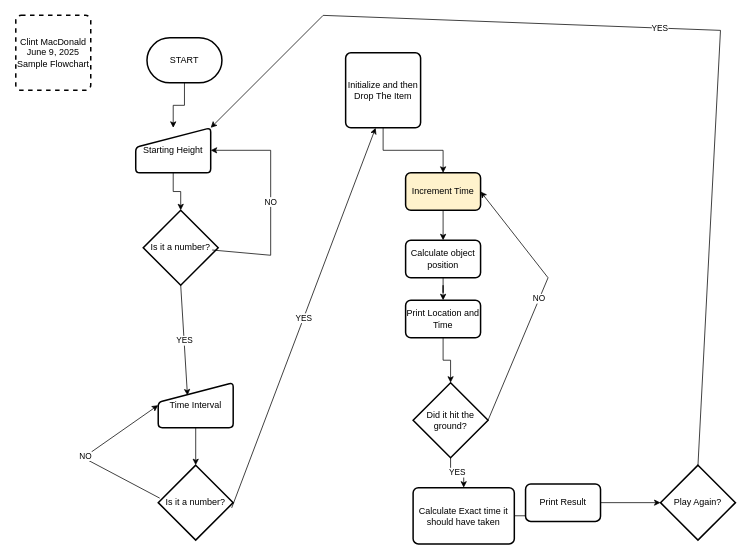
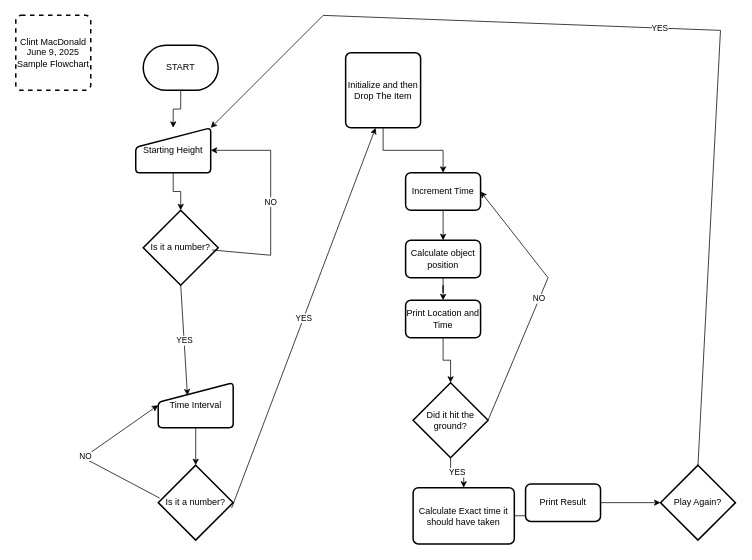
(184, 60) -> (180, 68)
(443, 192) -> (443, 192)
